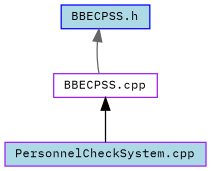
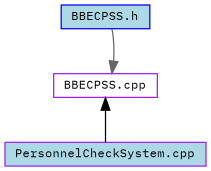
(97, 58) -> (114, 45)
